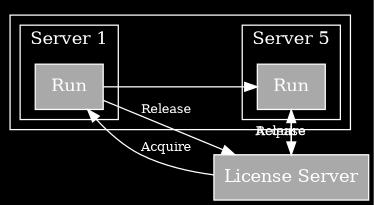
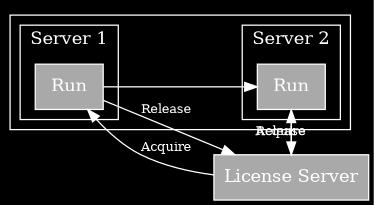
(291, 40) -> (291, 40)
